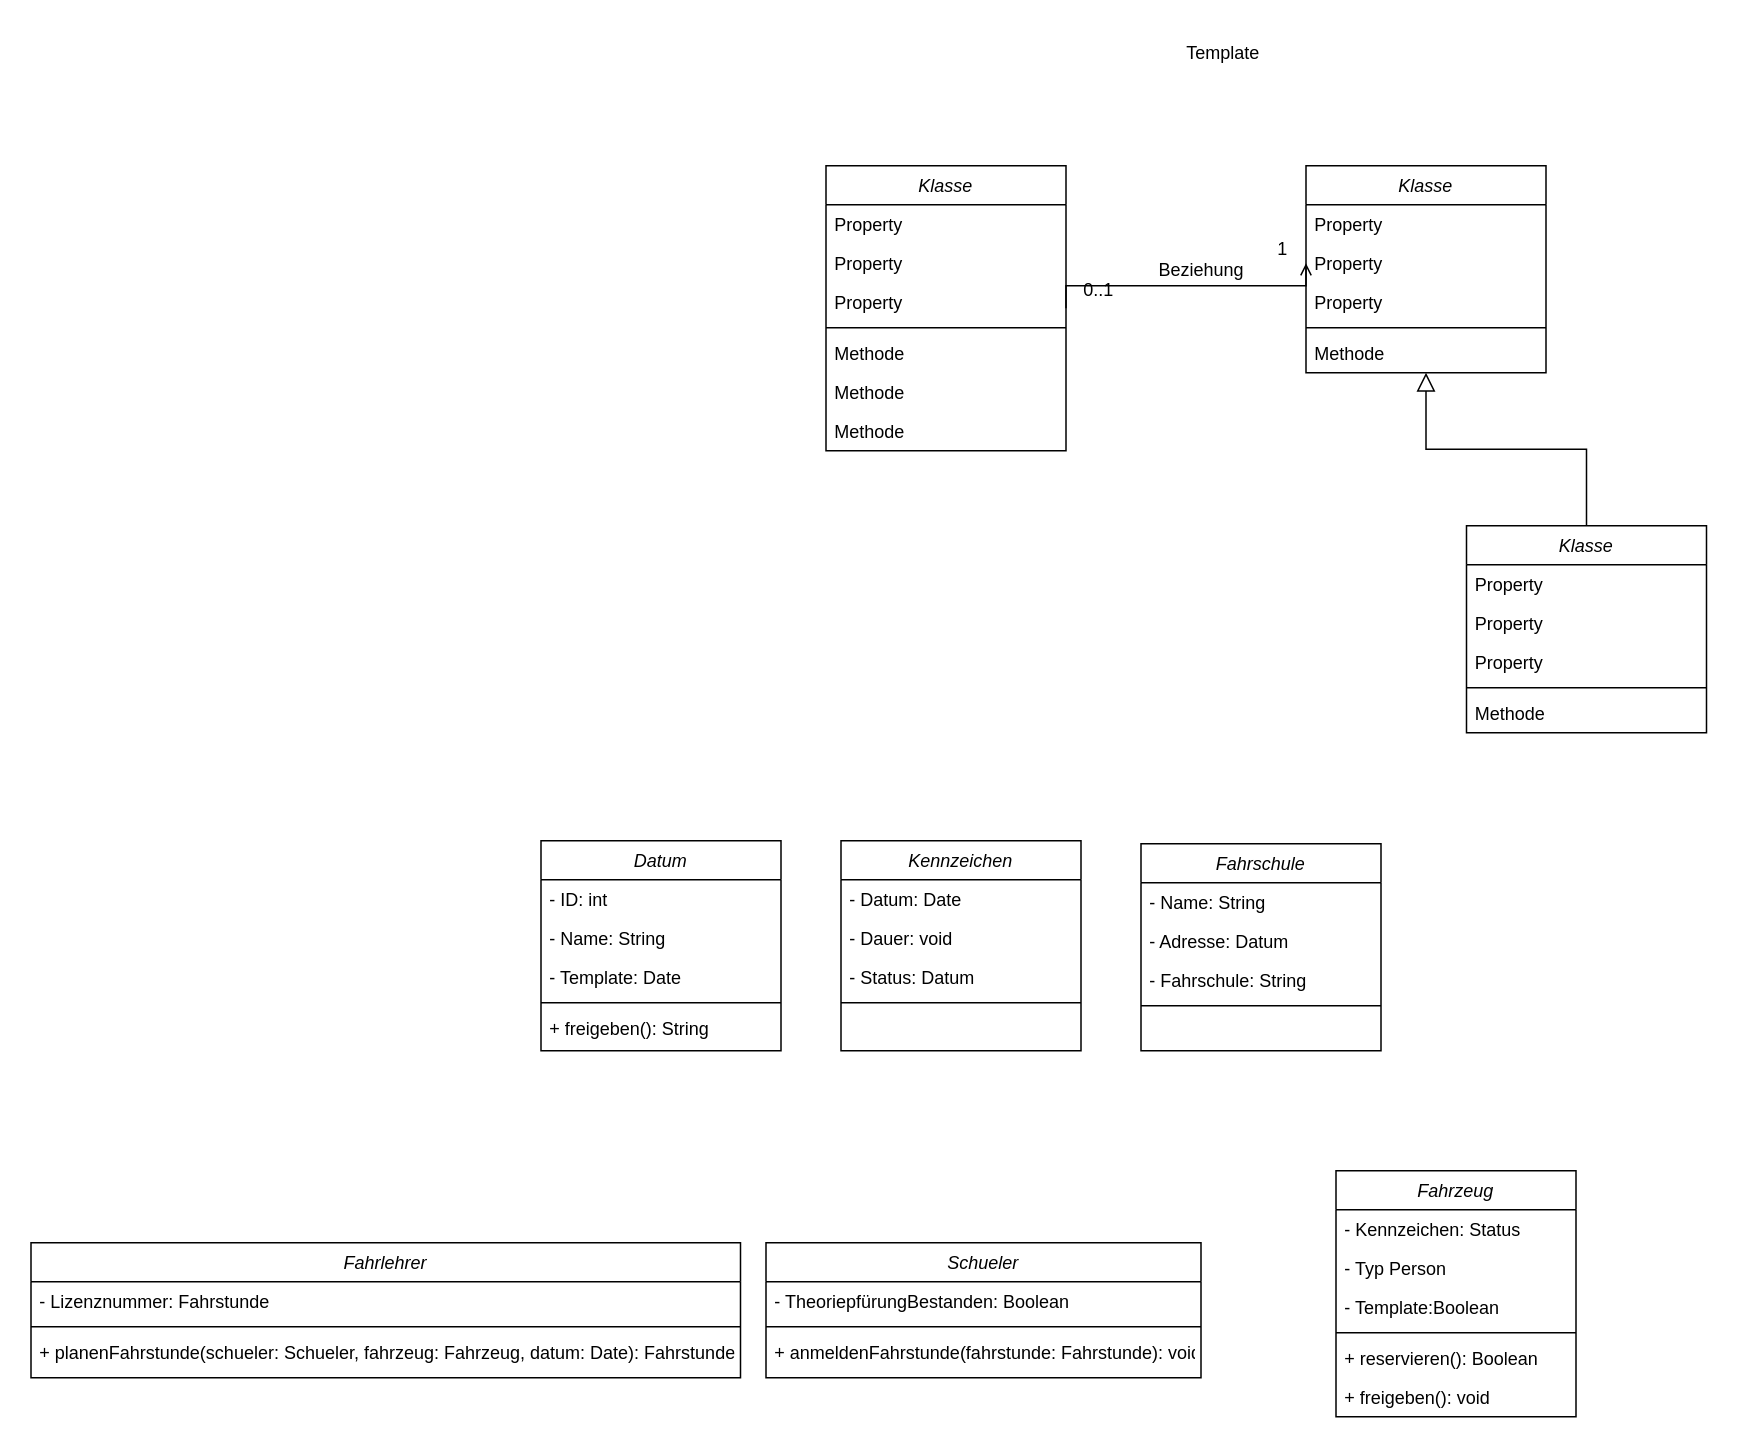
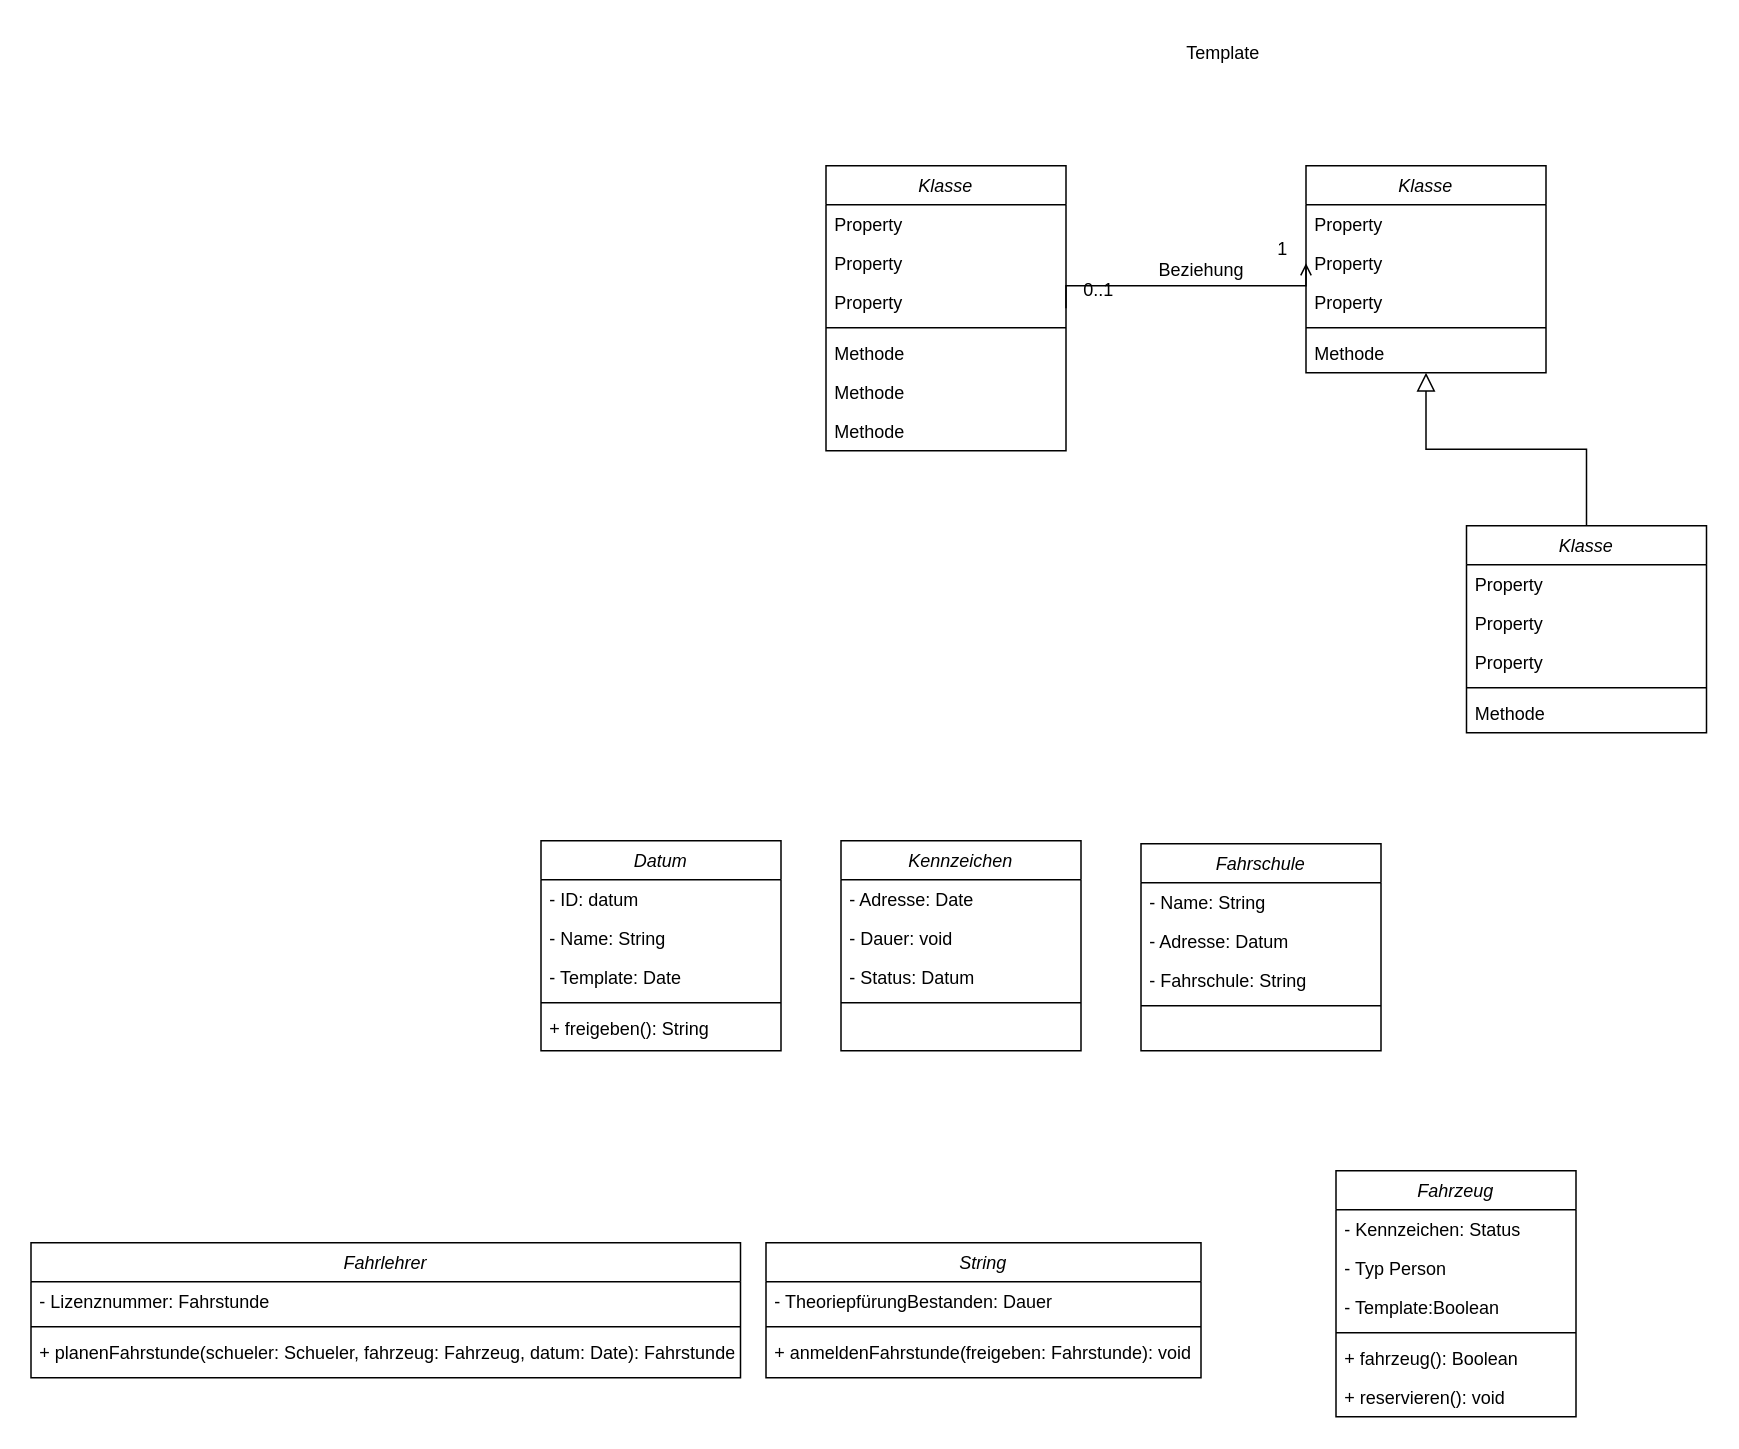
(585, 900) -> (597, 900)
(908, 900) -> (918, 900)
(983, 1263) -> (983, 1263)
(934, 1302) -> (926, 1302)
(1010, 1353) -> (1002, 1353)
(1453, 1359) -> (1440, 1359)
(1428, 1398) -> (1438, 1398)
